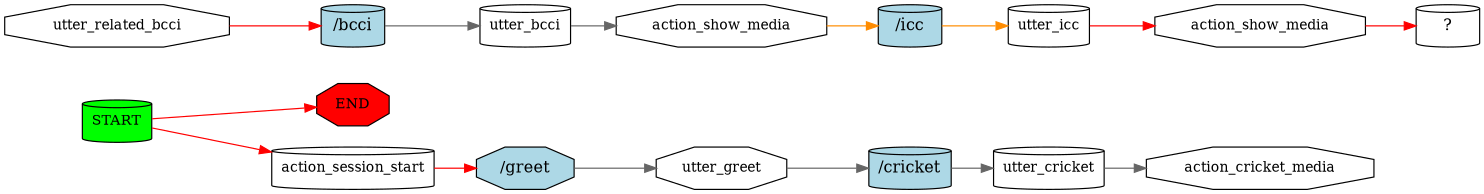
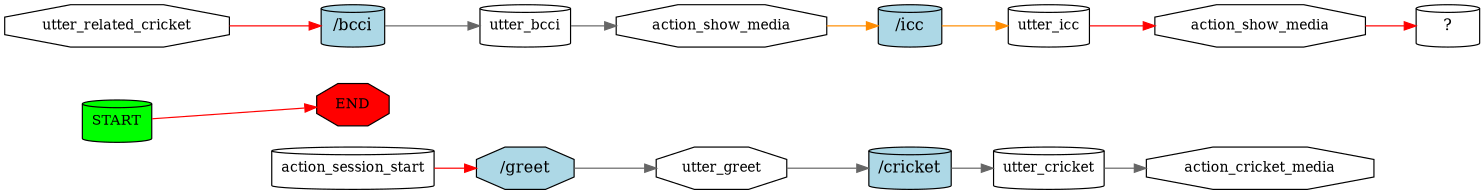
(117, 26) -> (117, 26)
(206, 139) -> none
